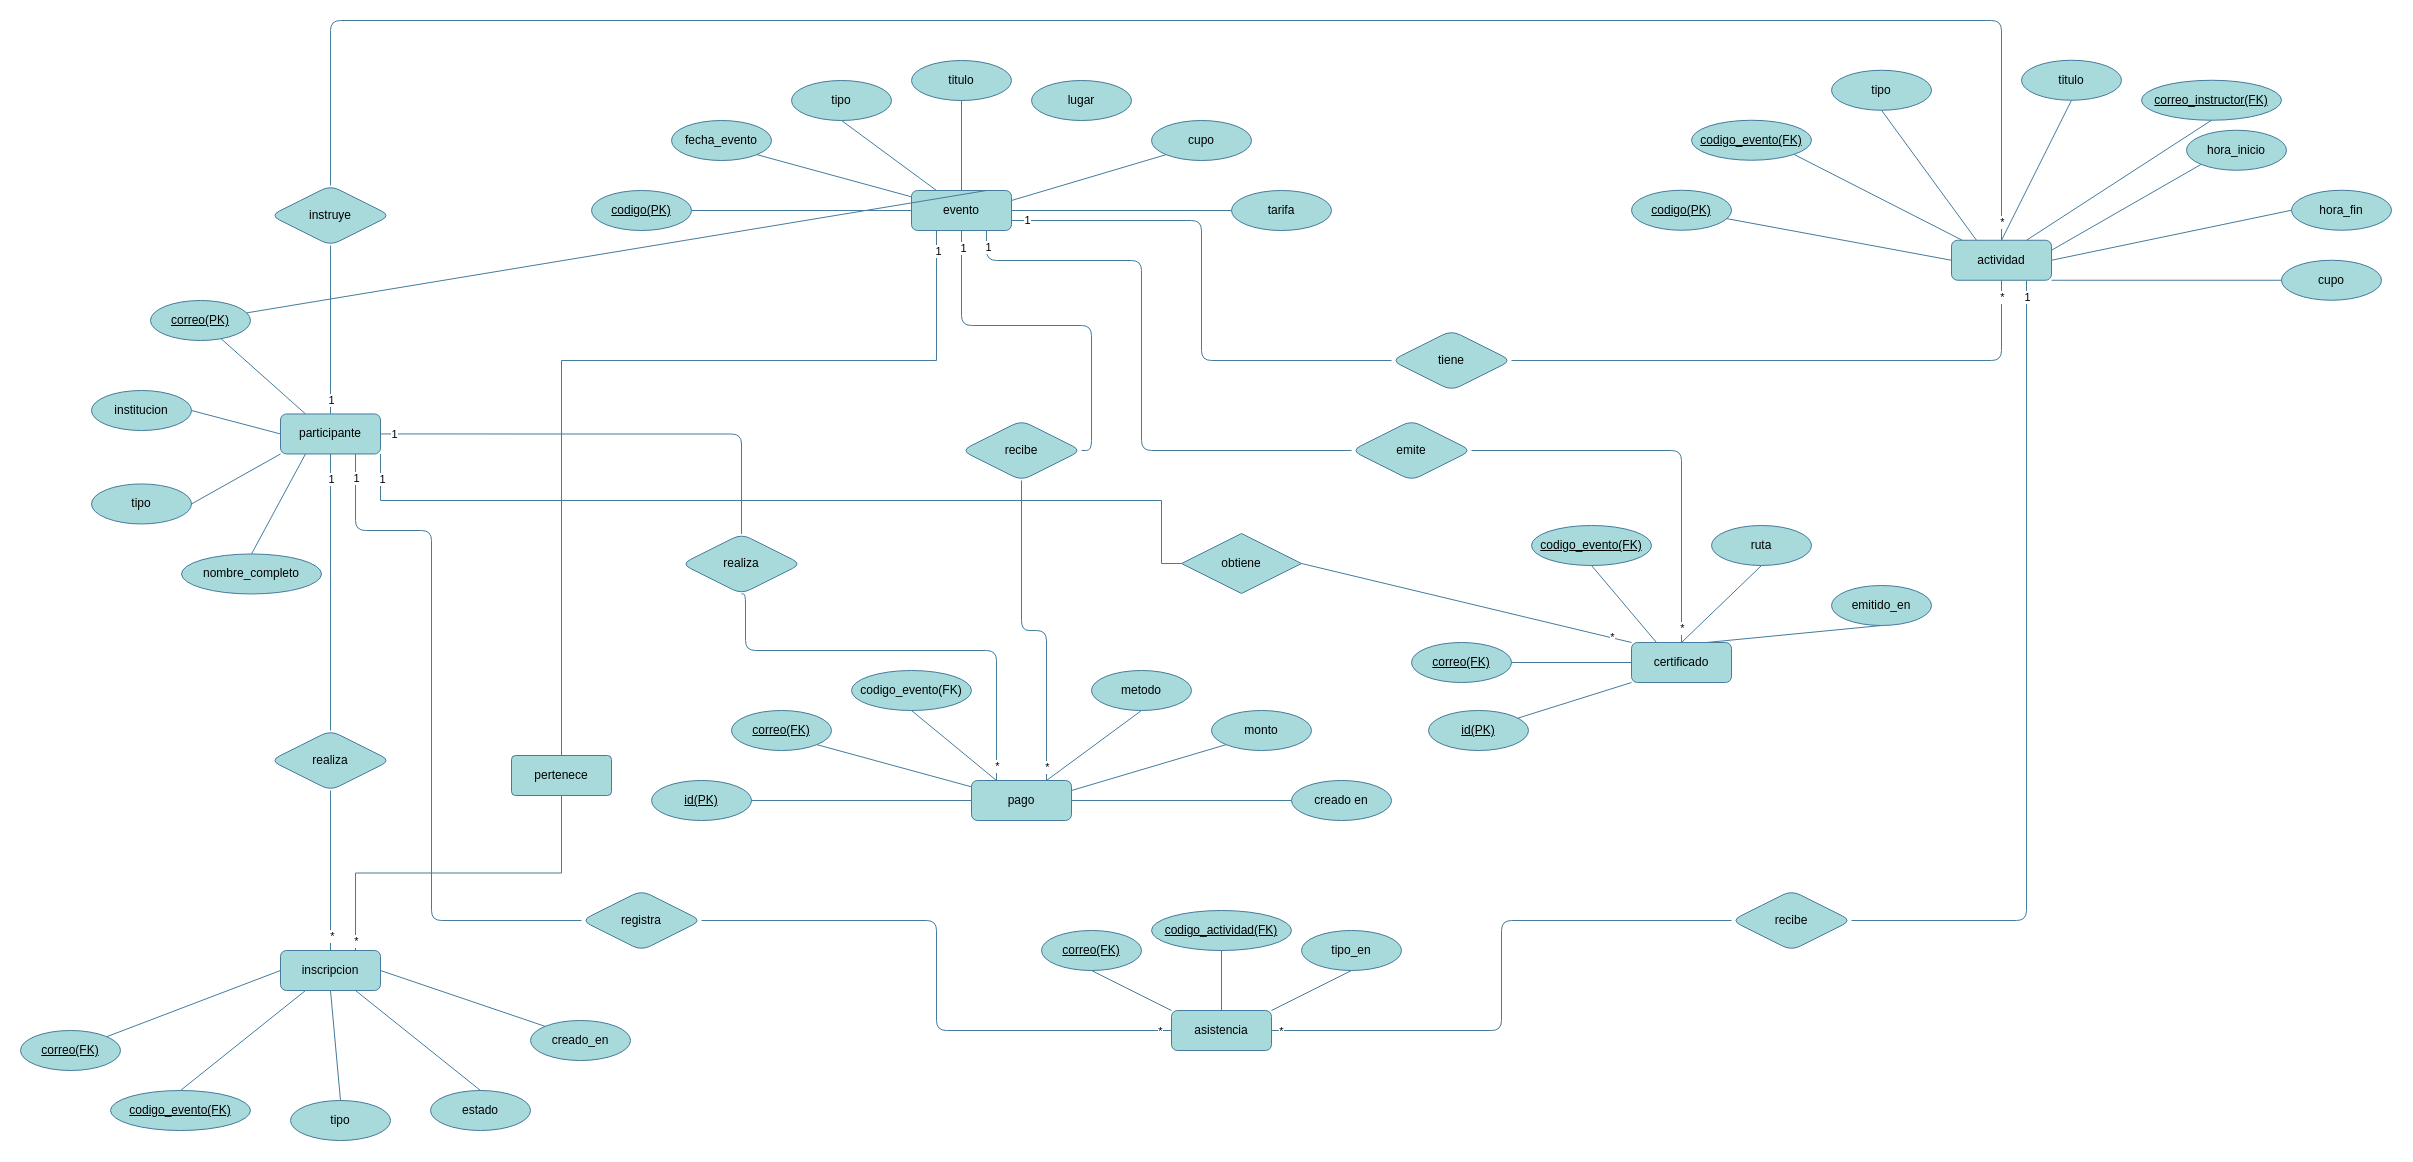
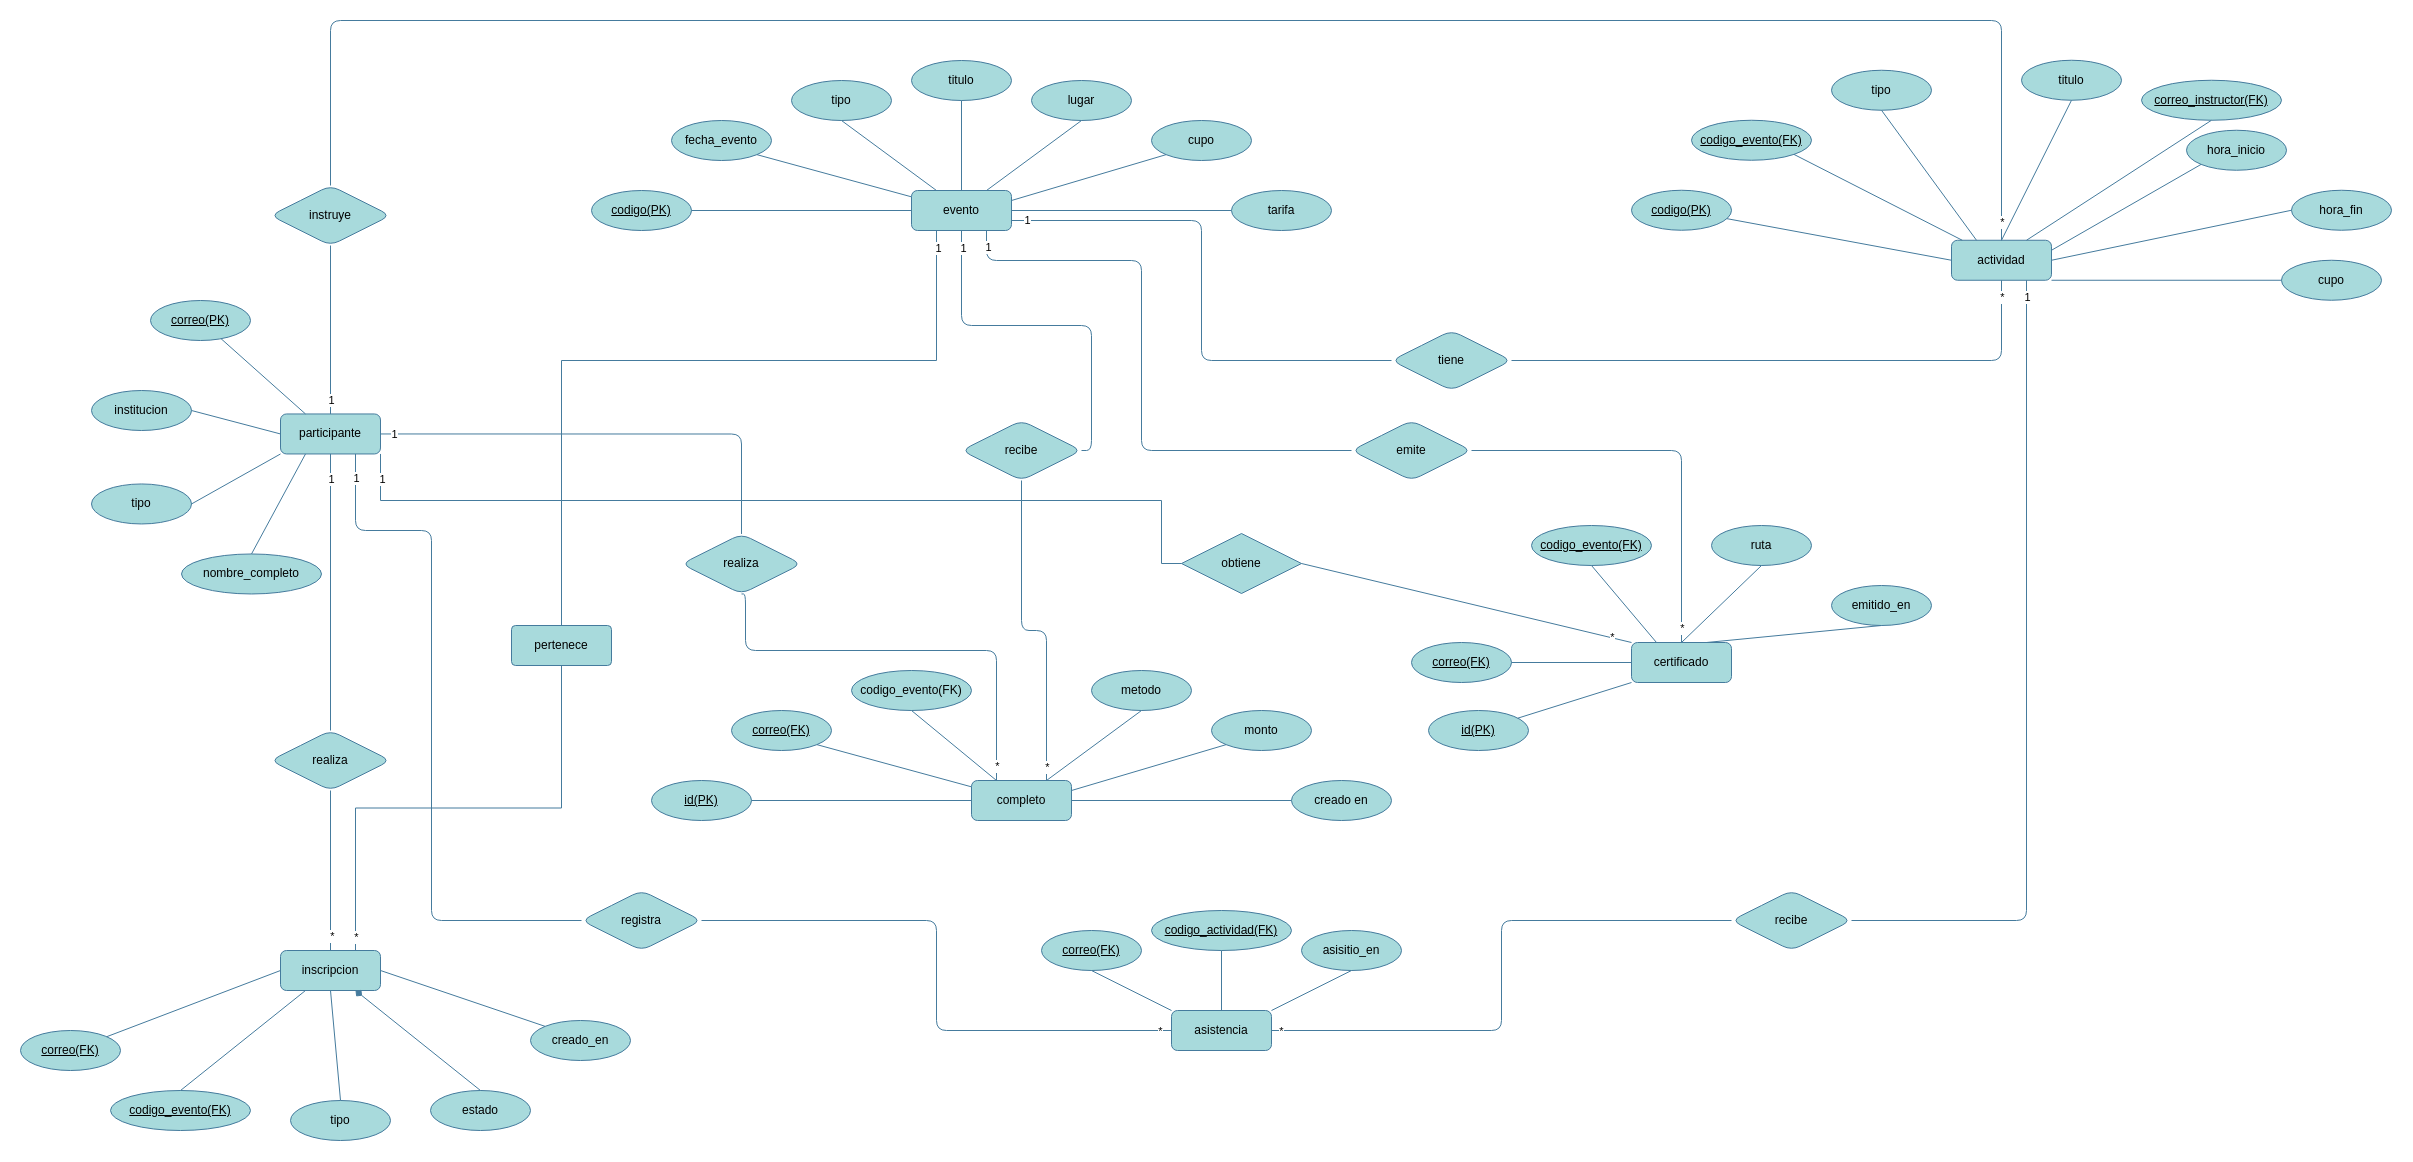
(553, 262) -> (1034, 156)
(562, 776) -> (562, 646)
(1022, 801) -> (1022, 801)
(1352, 951) -> (1352, 951)
(359, 994) -> (362, 996)
